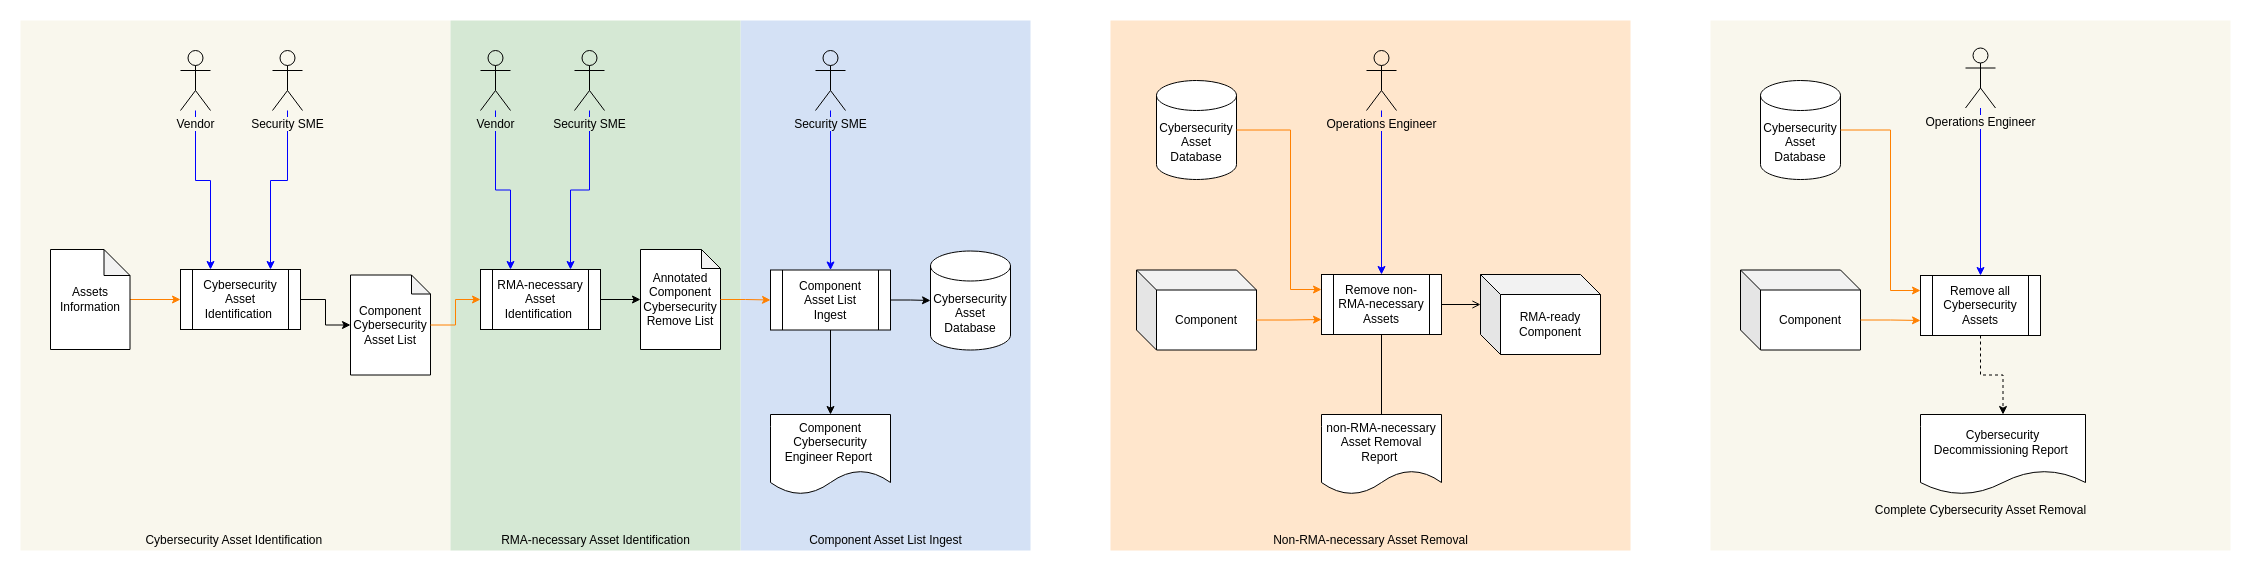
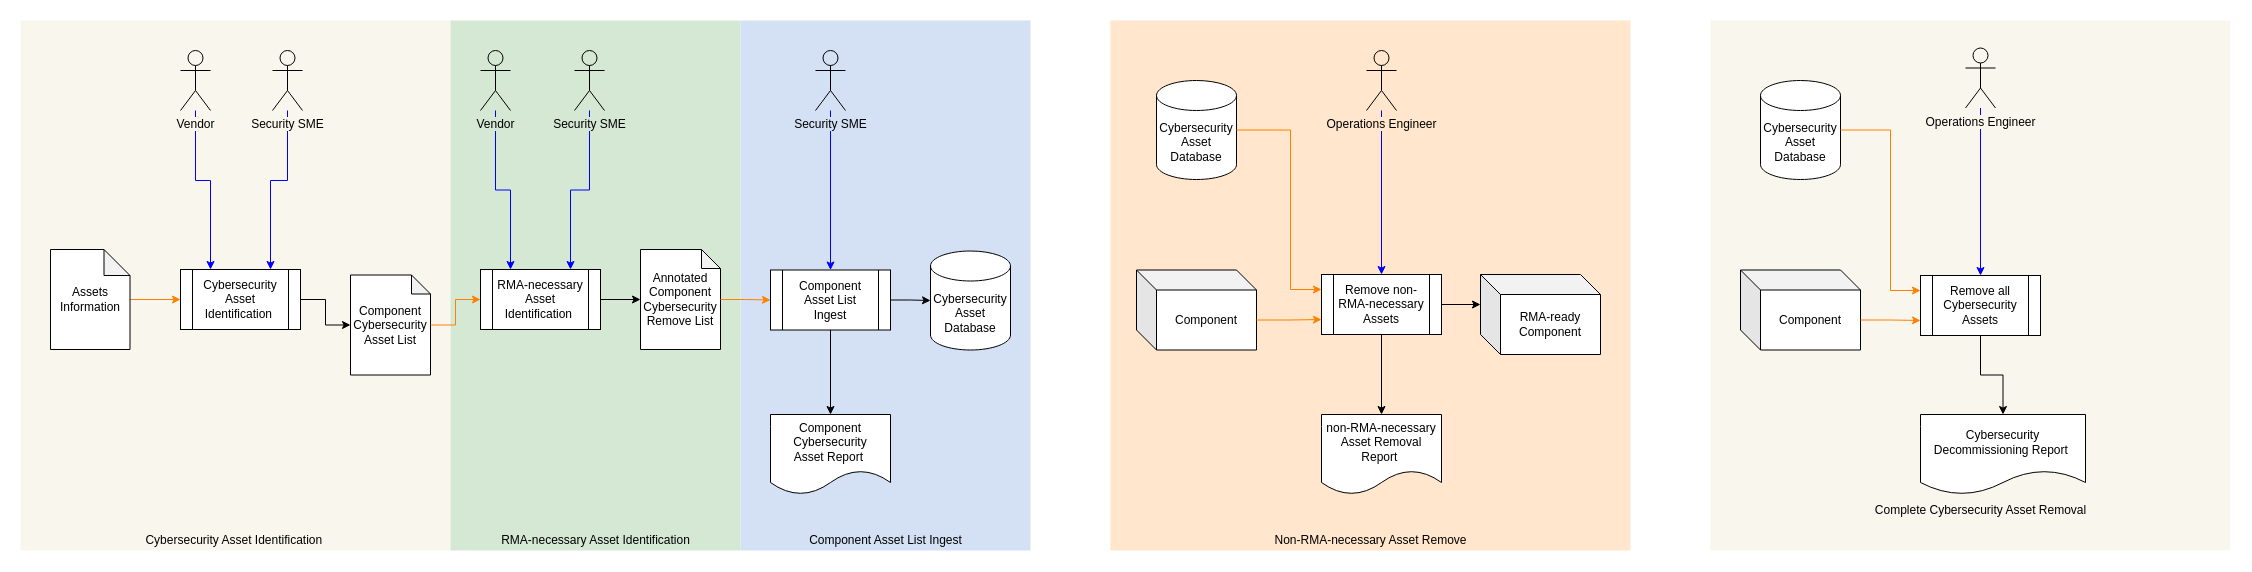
(1474, 305) -> (1472, 305)
(1989, 375) -> (1989, 375)
(1382, 408) -> (1382, 406)
(831, 443) -> (831, 443)
(1371, 541) -> (1371, 541)
